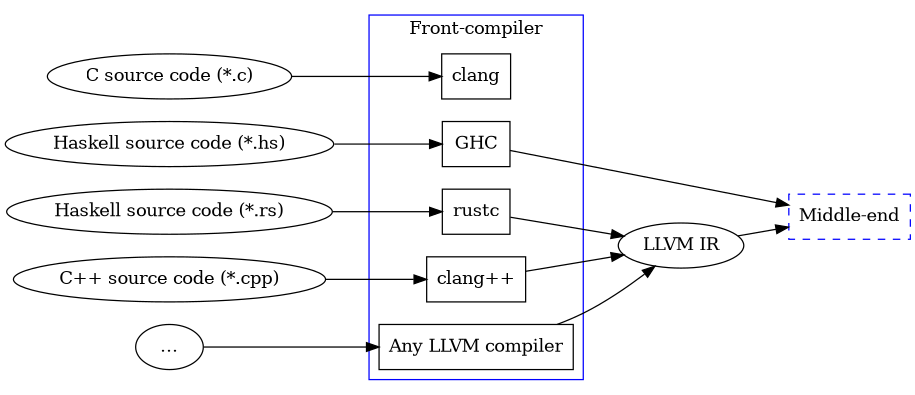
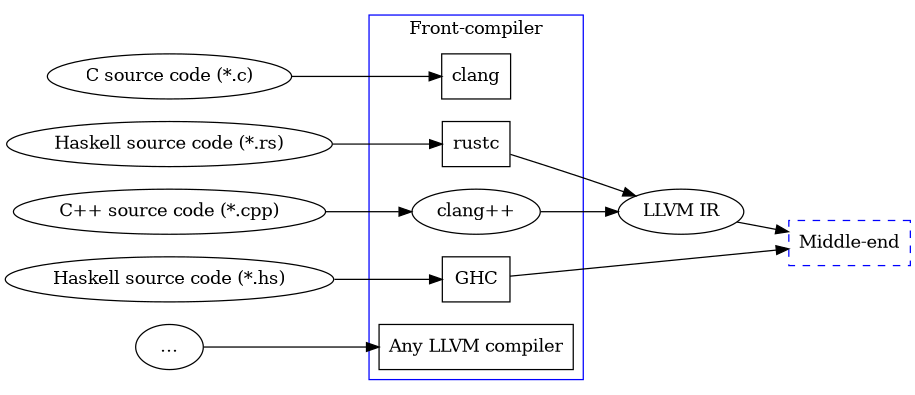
(476, 279) -> (476, 212)
(603, 303) -> none
